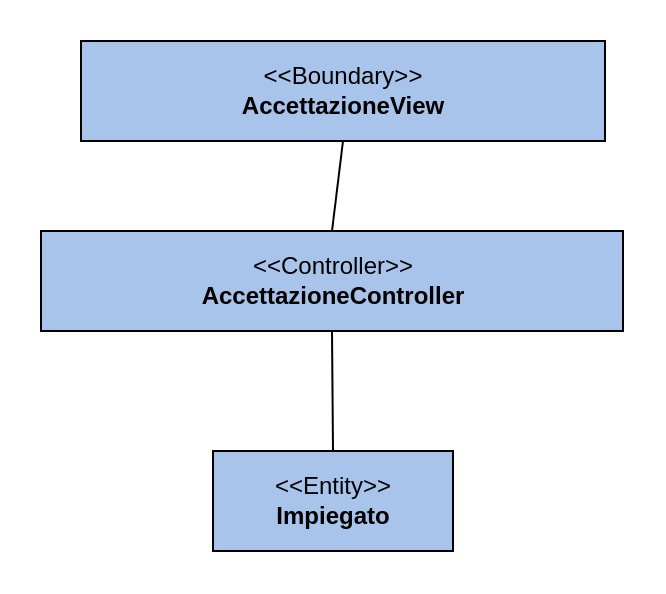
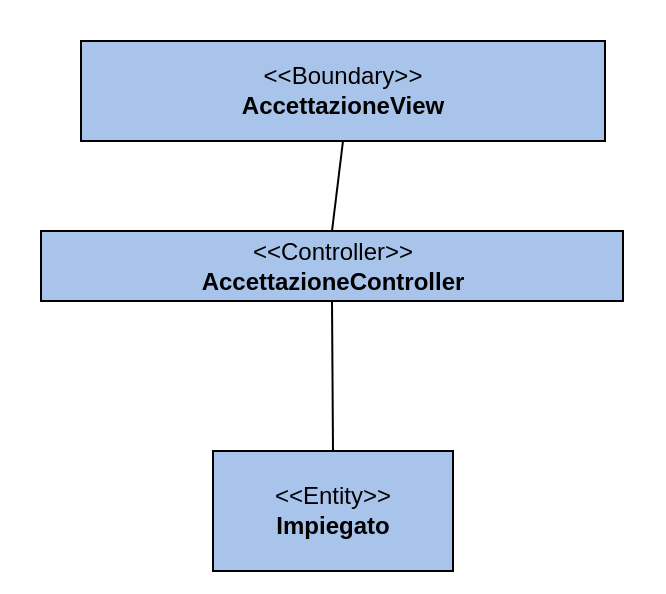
(332, 281) -> (332, 266)
(333, 501) -> (333, 511)
